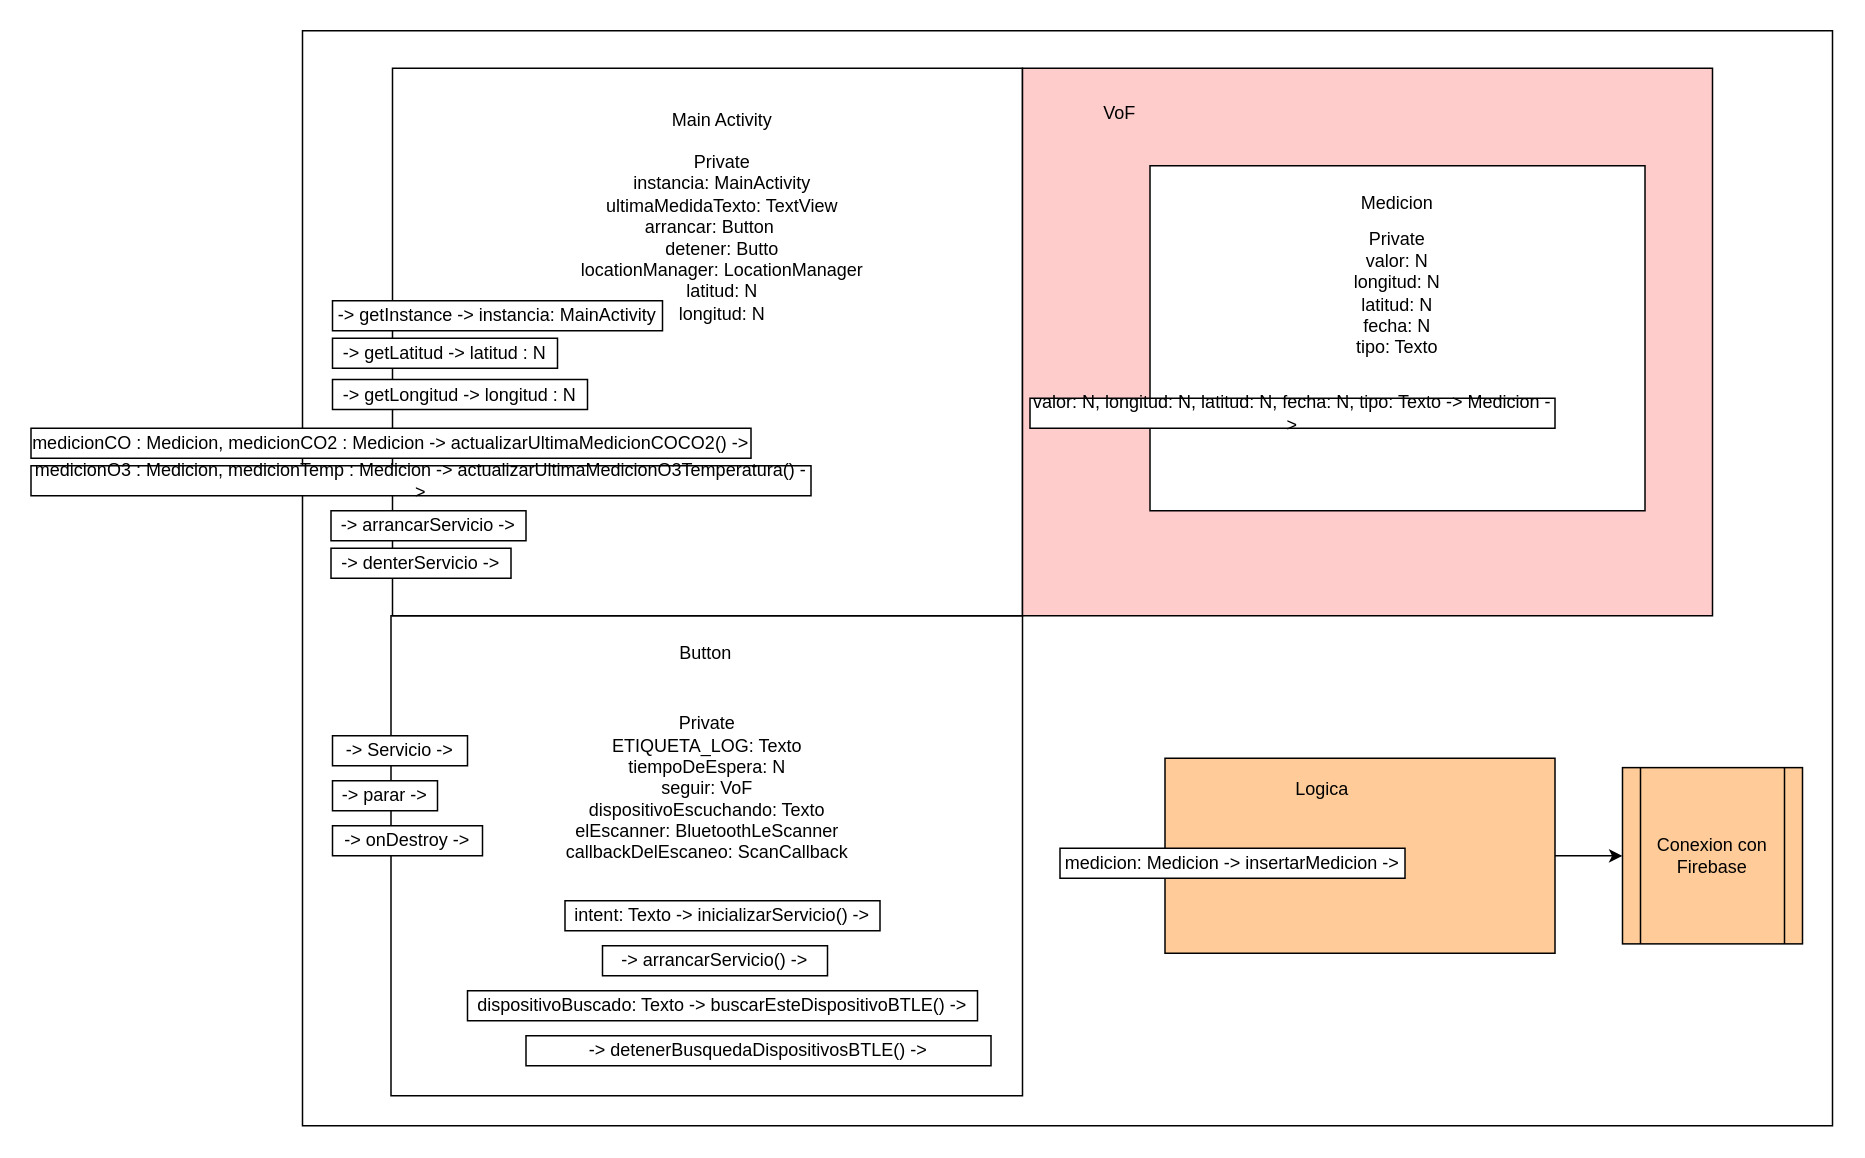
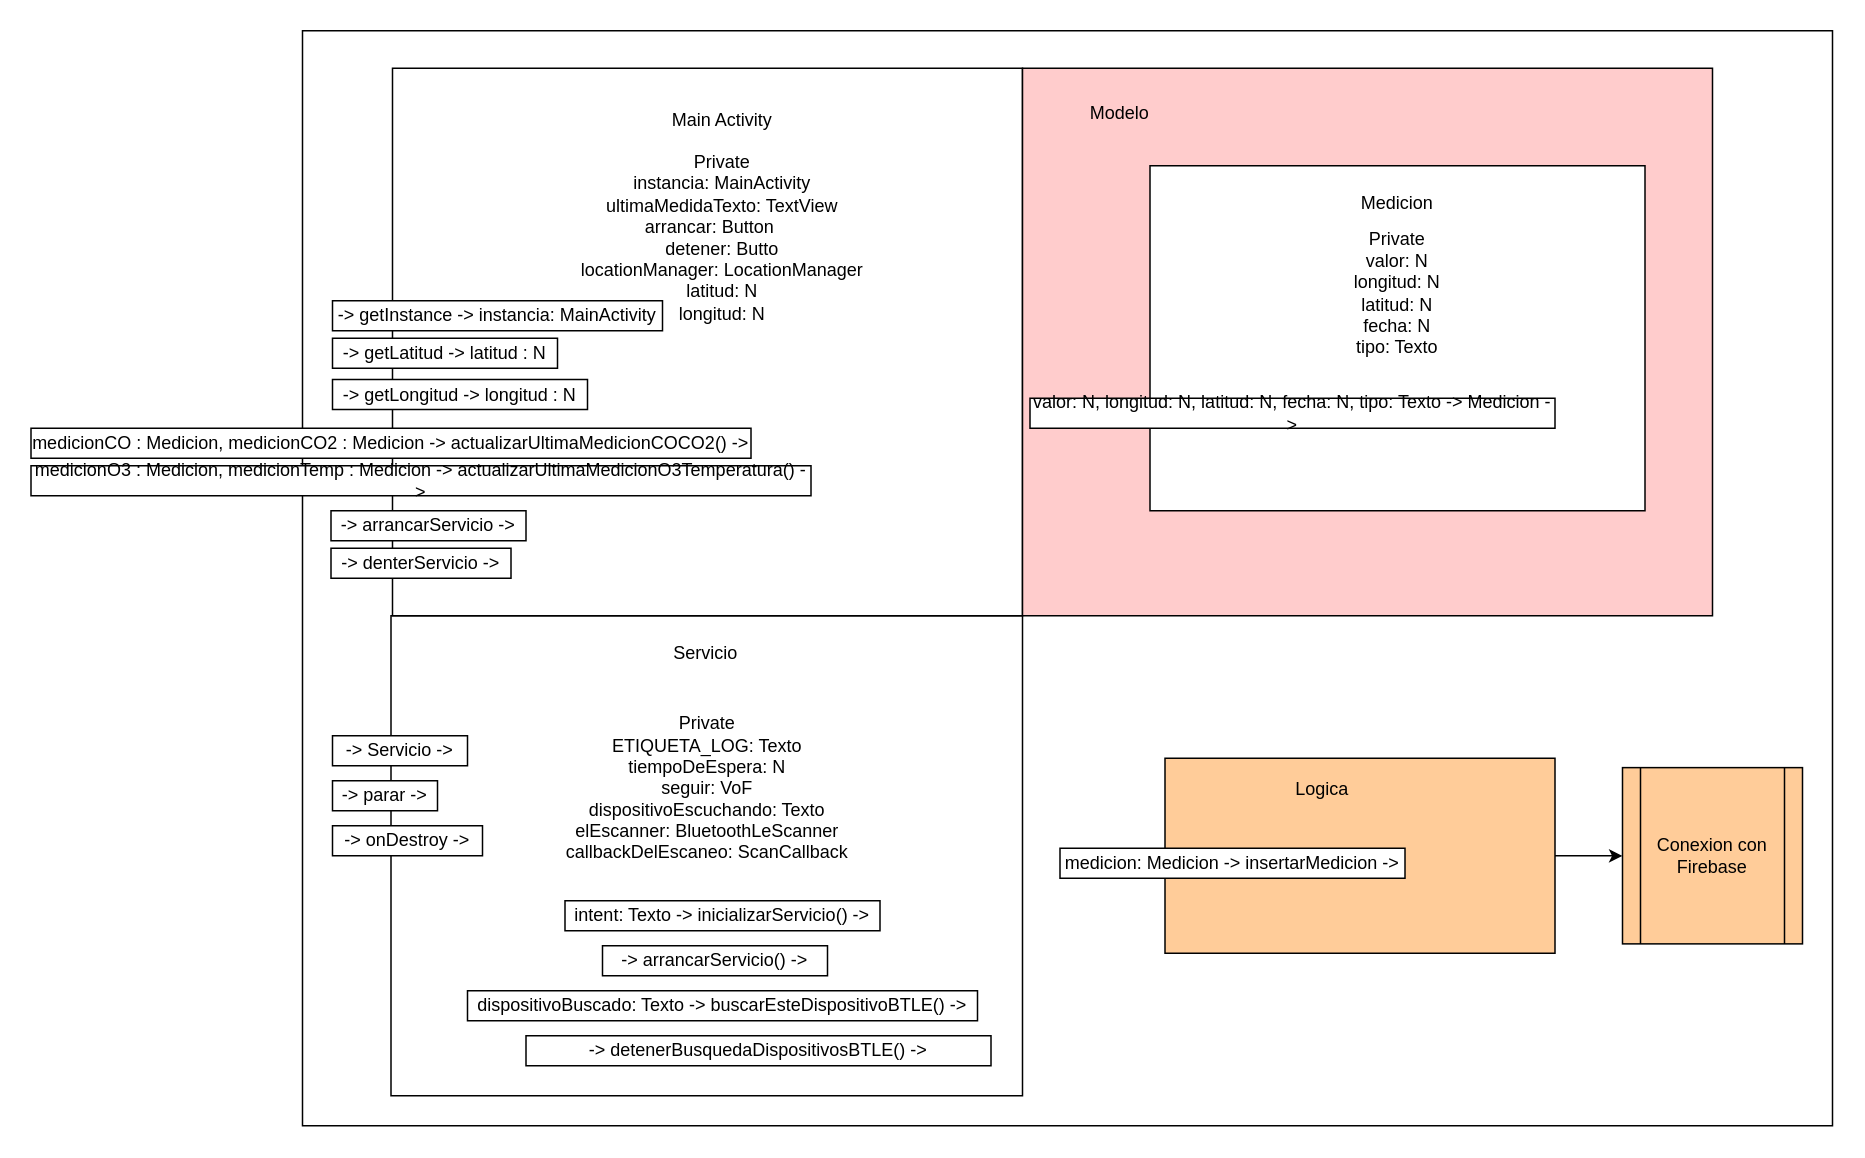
(1120, 113) -> (1120, 113)
(706, 653) -> (706, 653)
